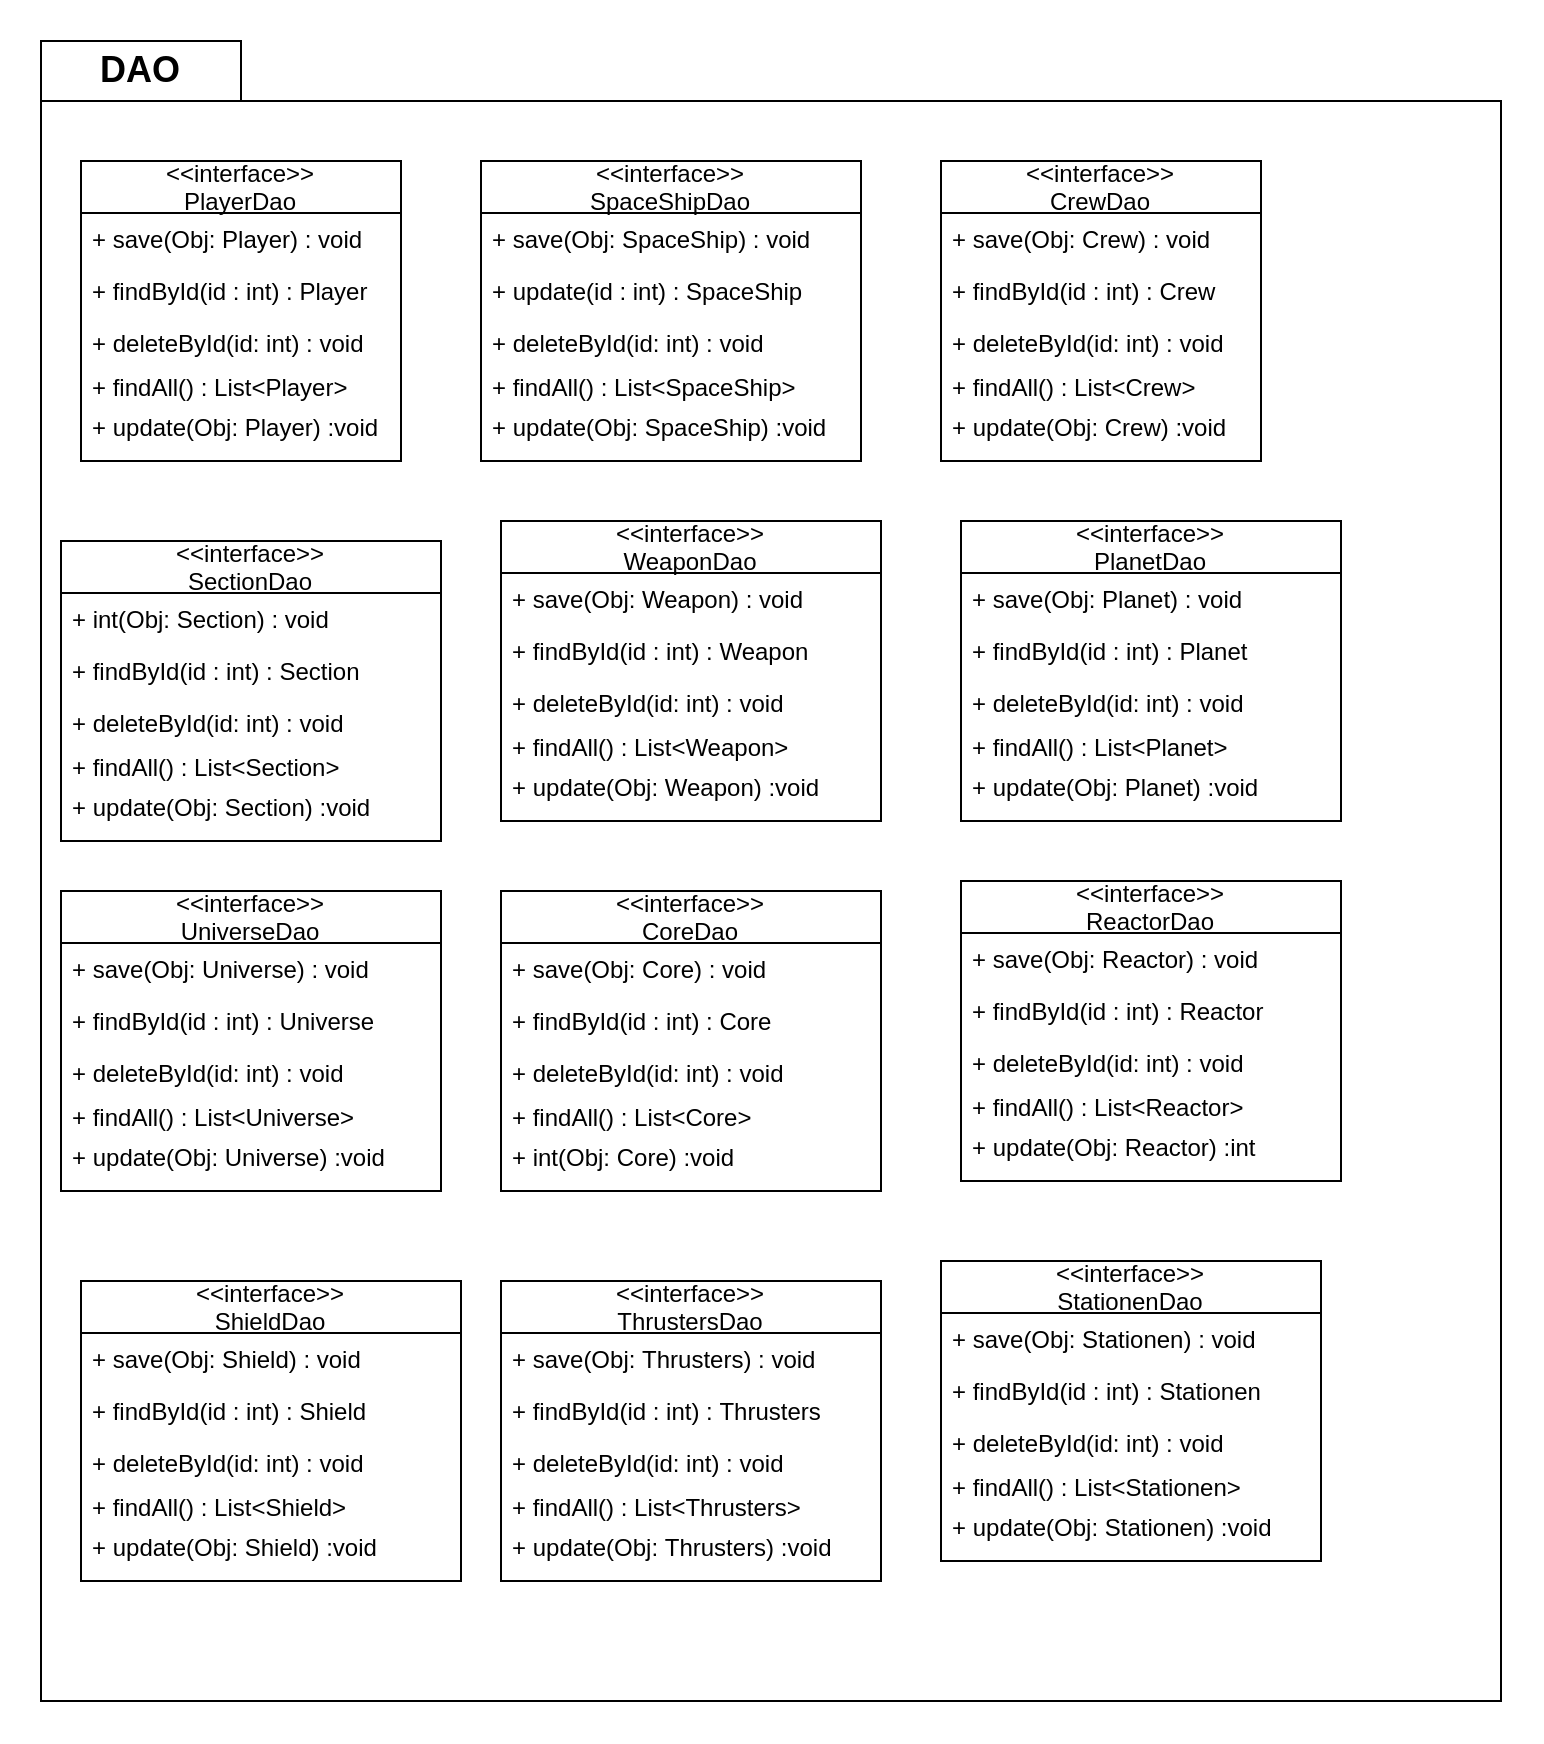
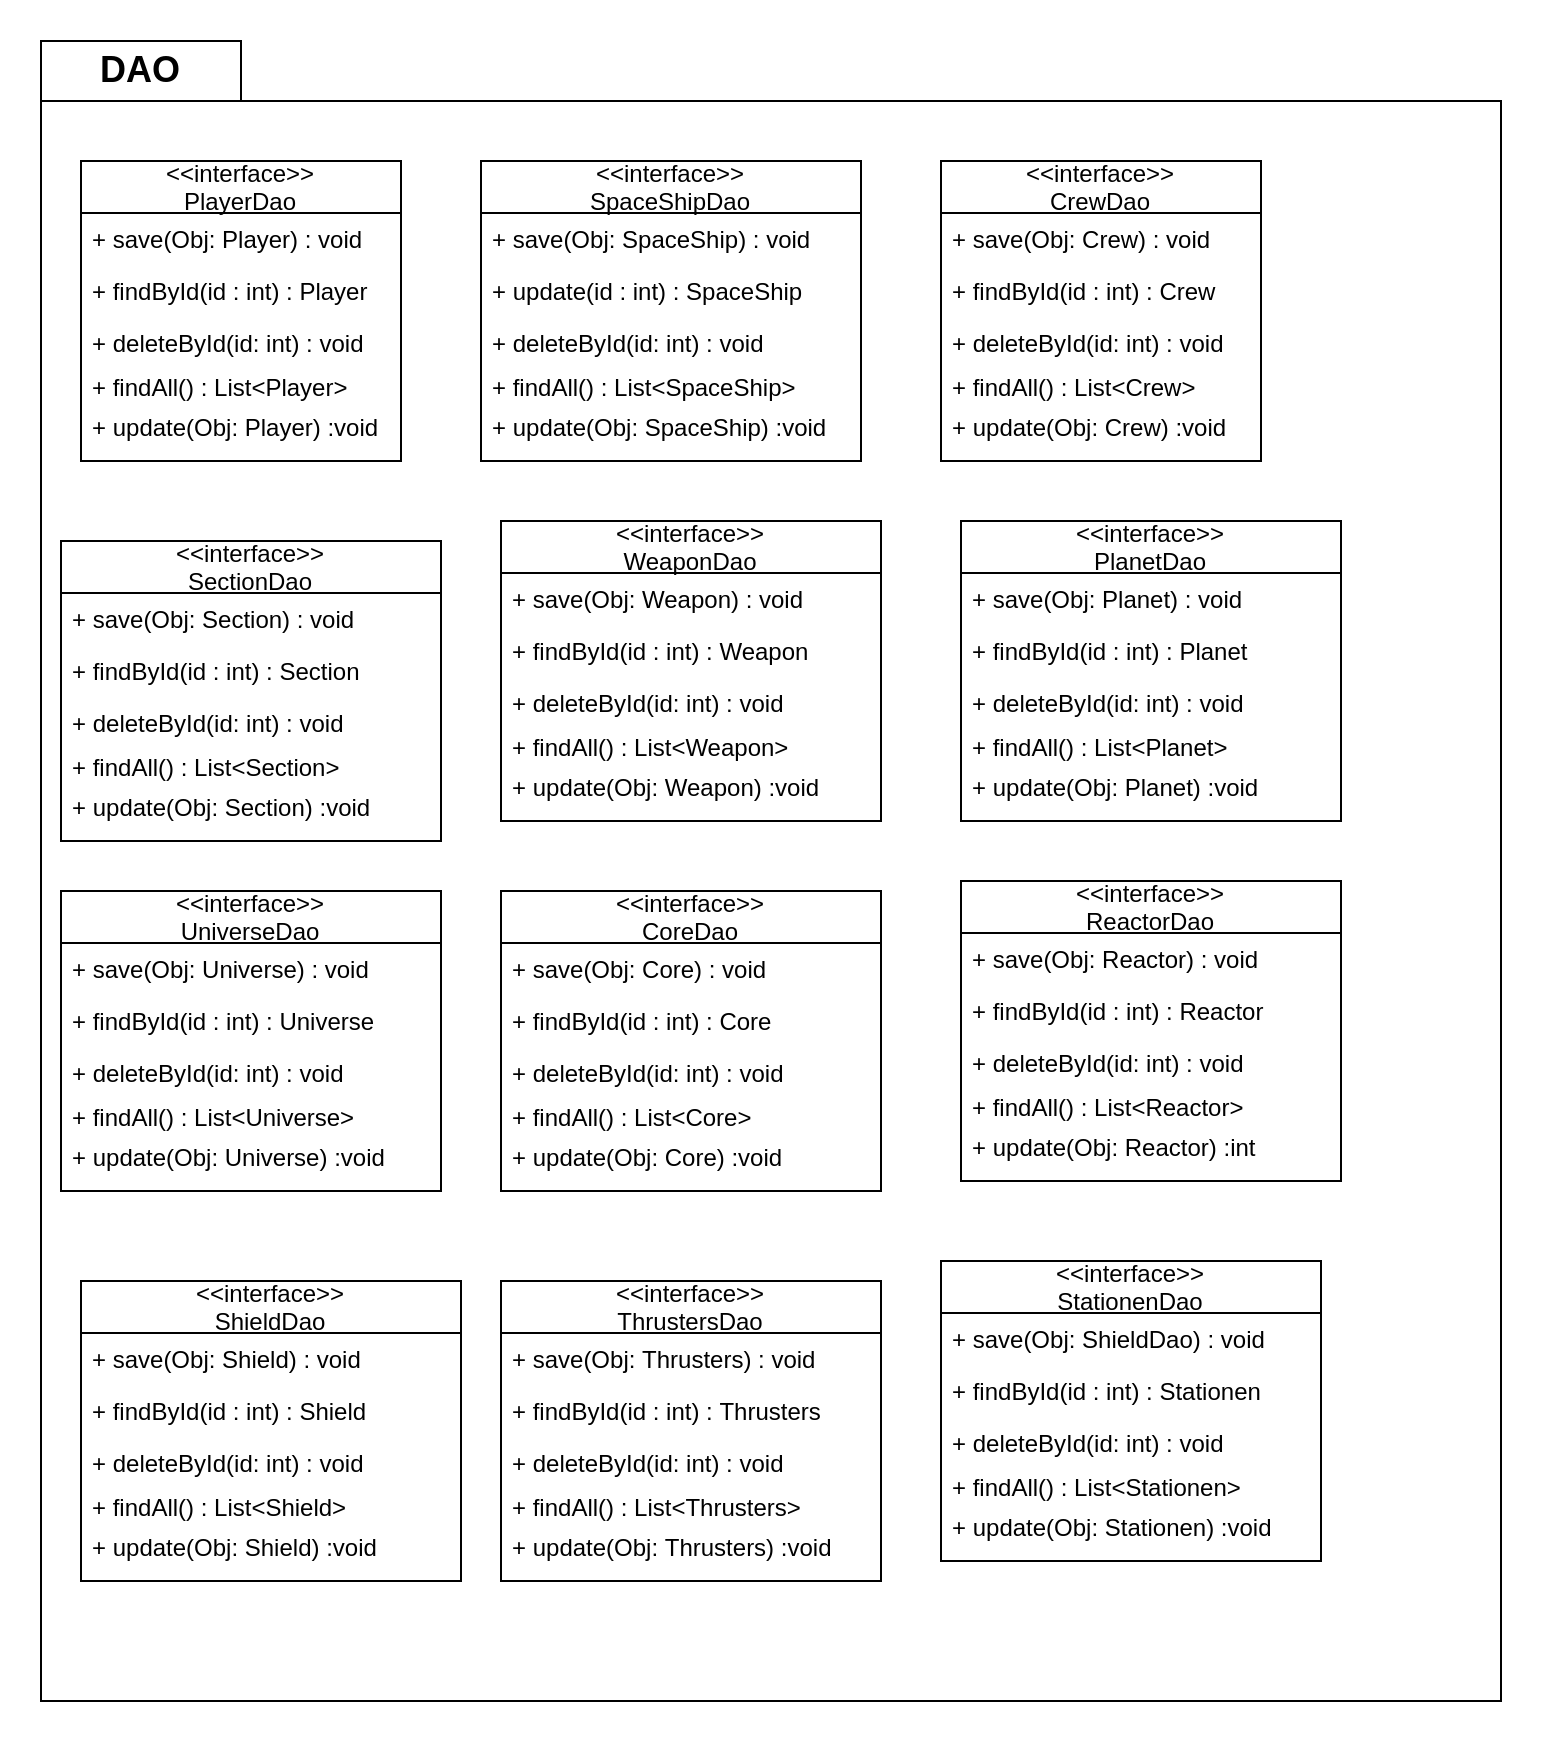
(219, 620) -> (228, 620)
(641, 1158) -> (664, 1158)
(1125, 1340) -> (1122, 1340)
